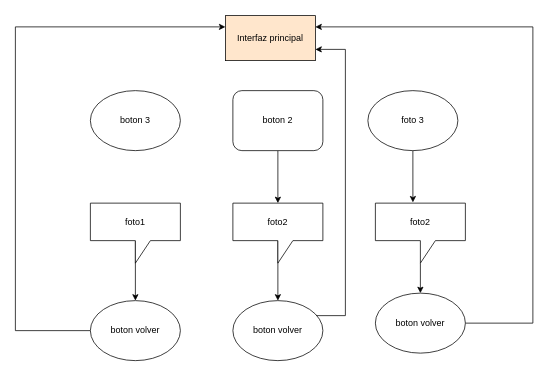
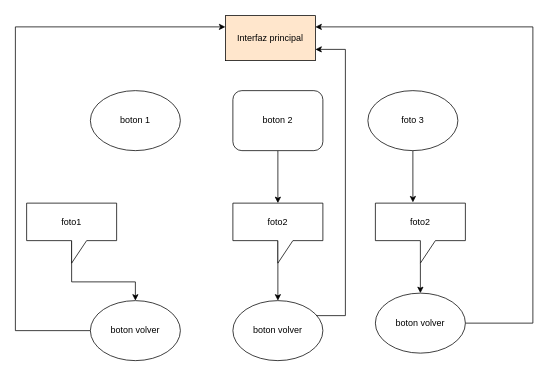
(135, 120) -> (135, 120)
(135, 233) -> (72, 233)
